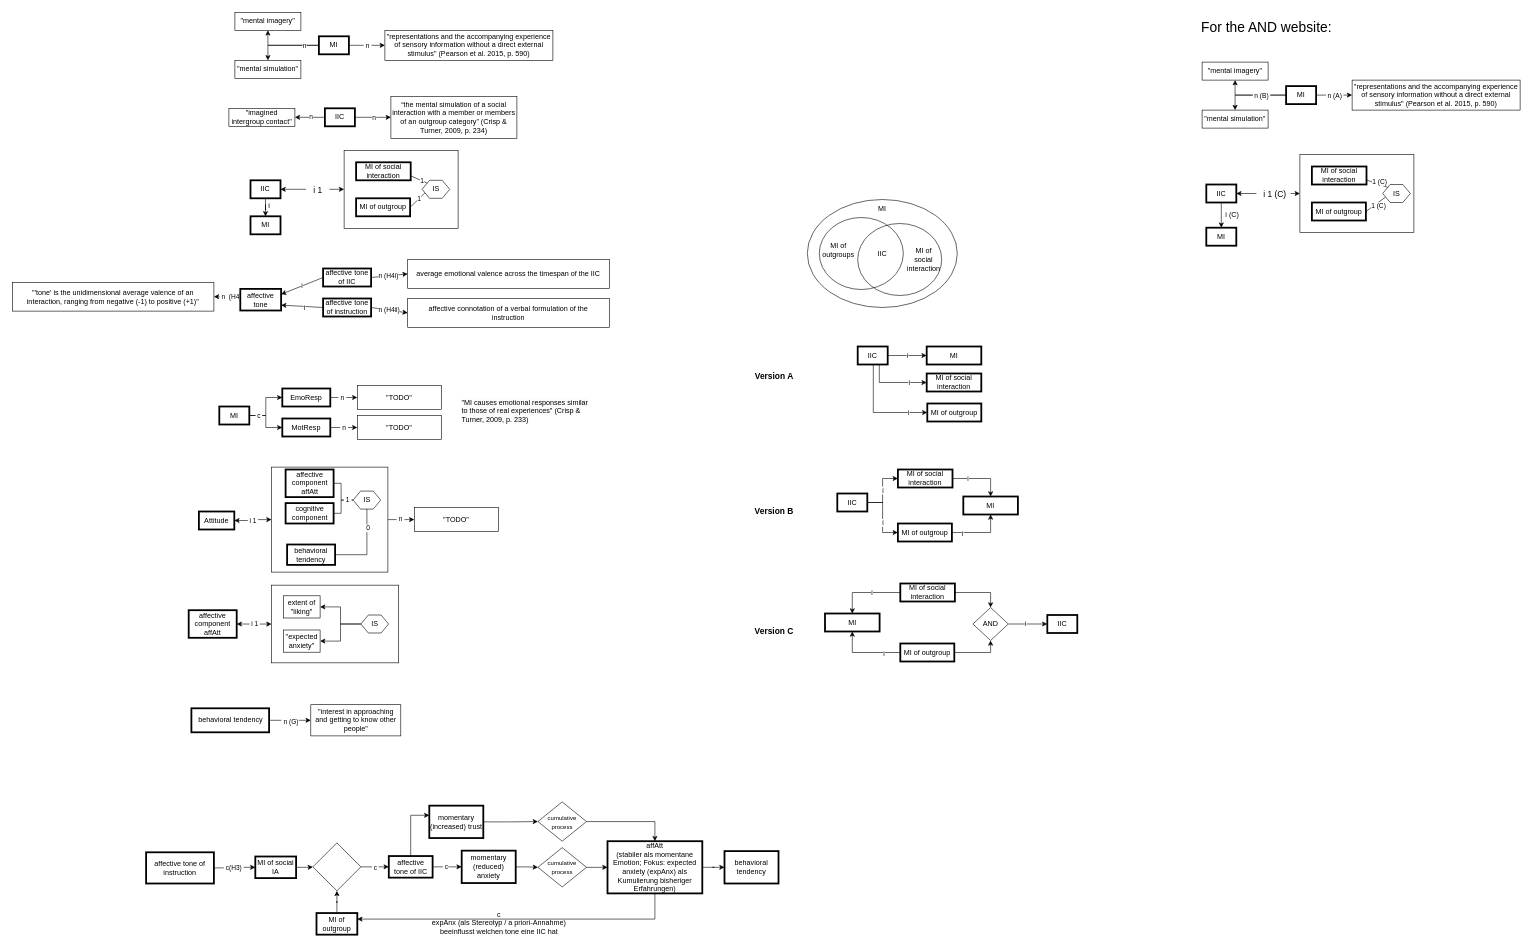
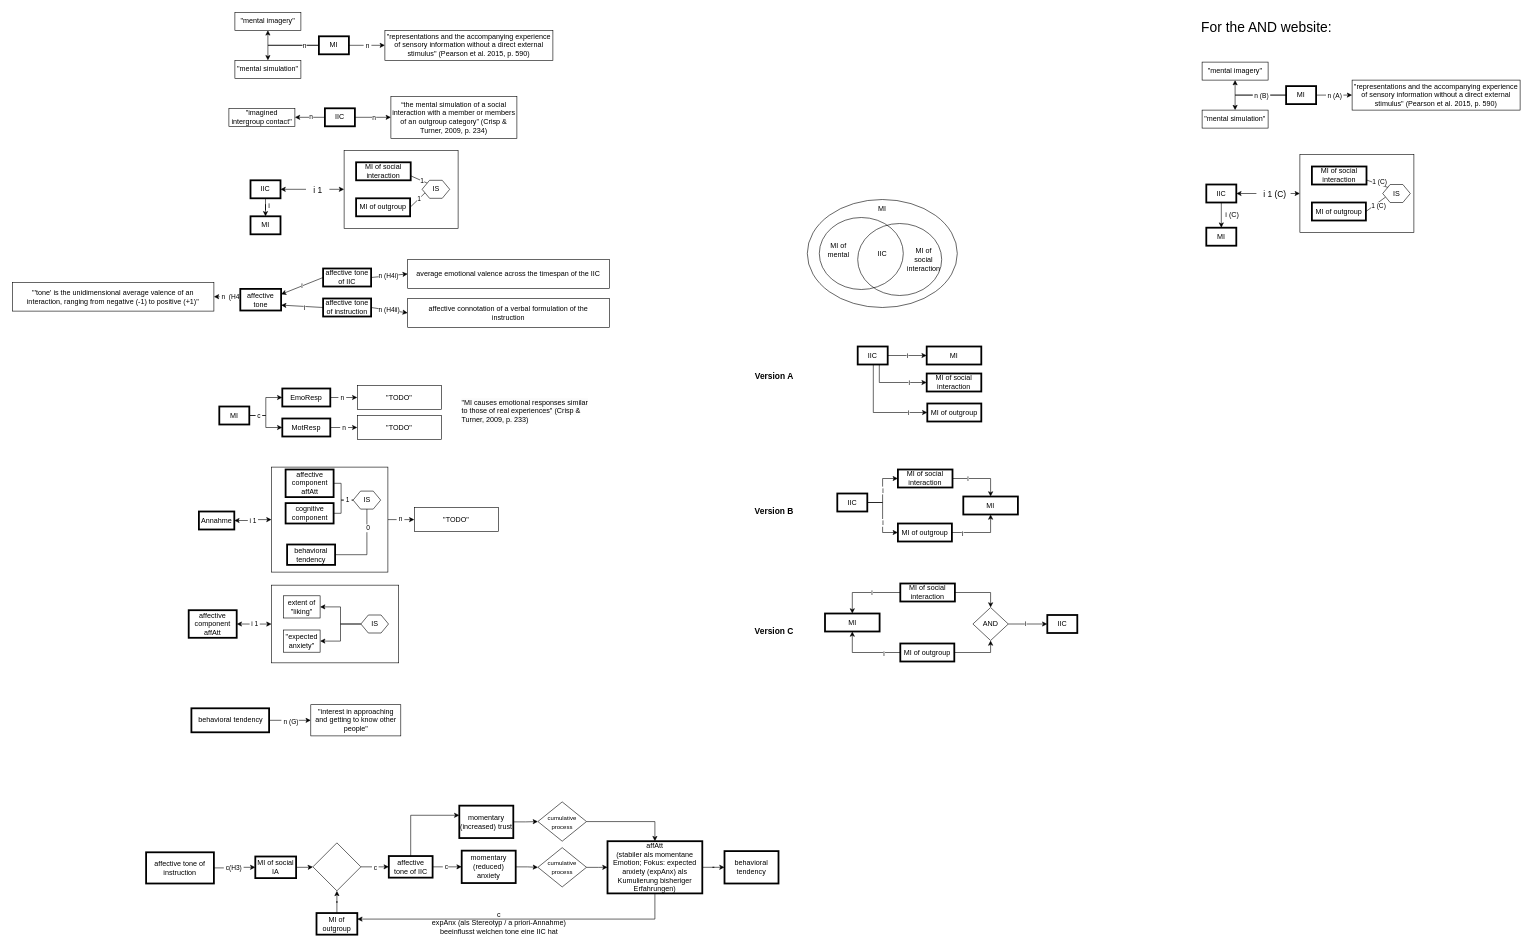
(839, 251) -> (839, 251)
(217, 521) -> (217, 521)
(456, 822) -> (486, 822)
